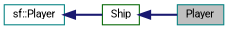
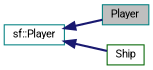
(164, 15) -> (89, 23)
